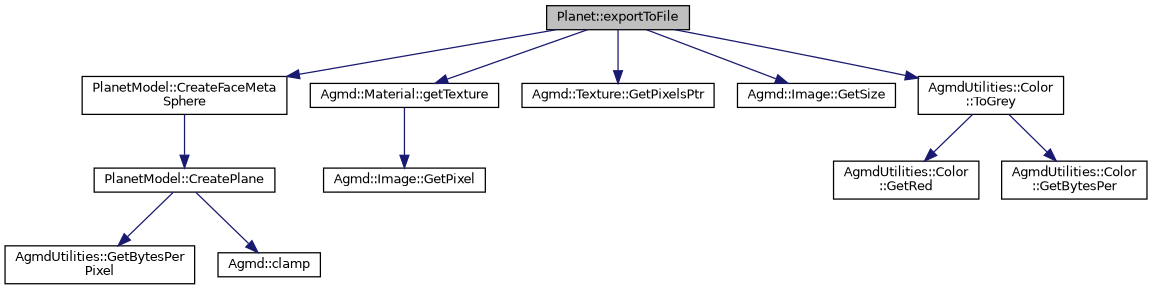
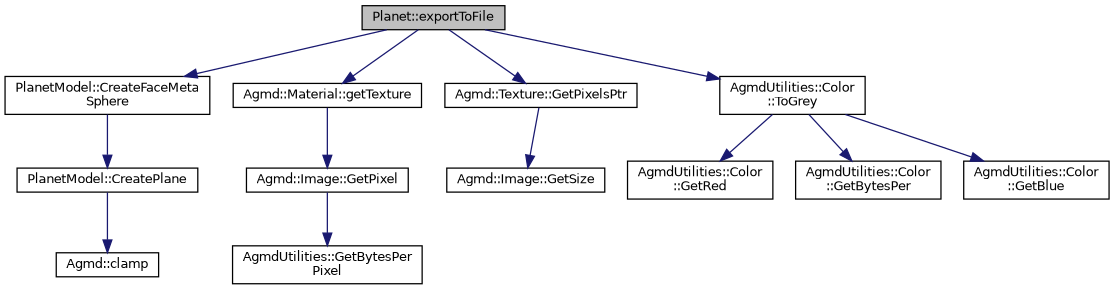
(711, 54) -> (535, 131)
none -> (1036, 180)
(150, 215) -> (327, 213)
